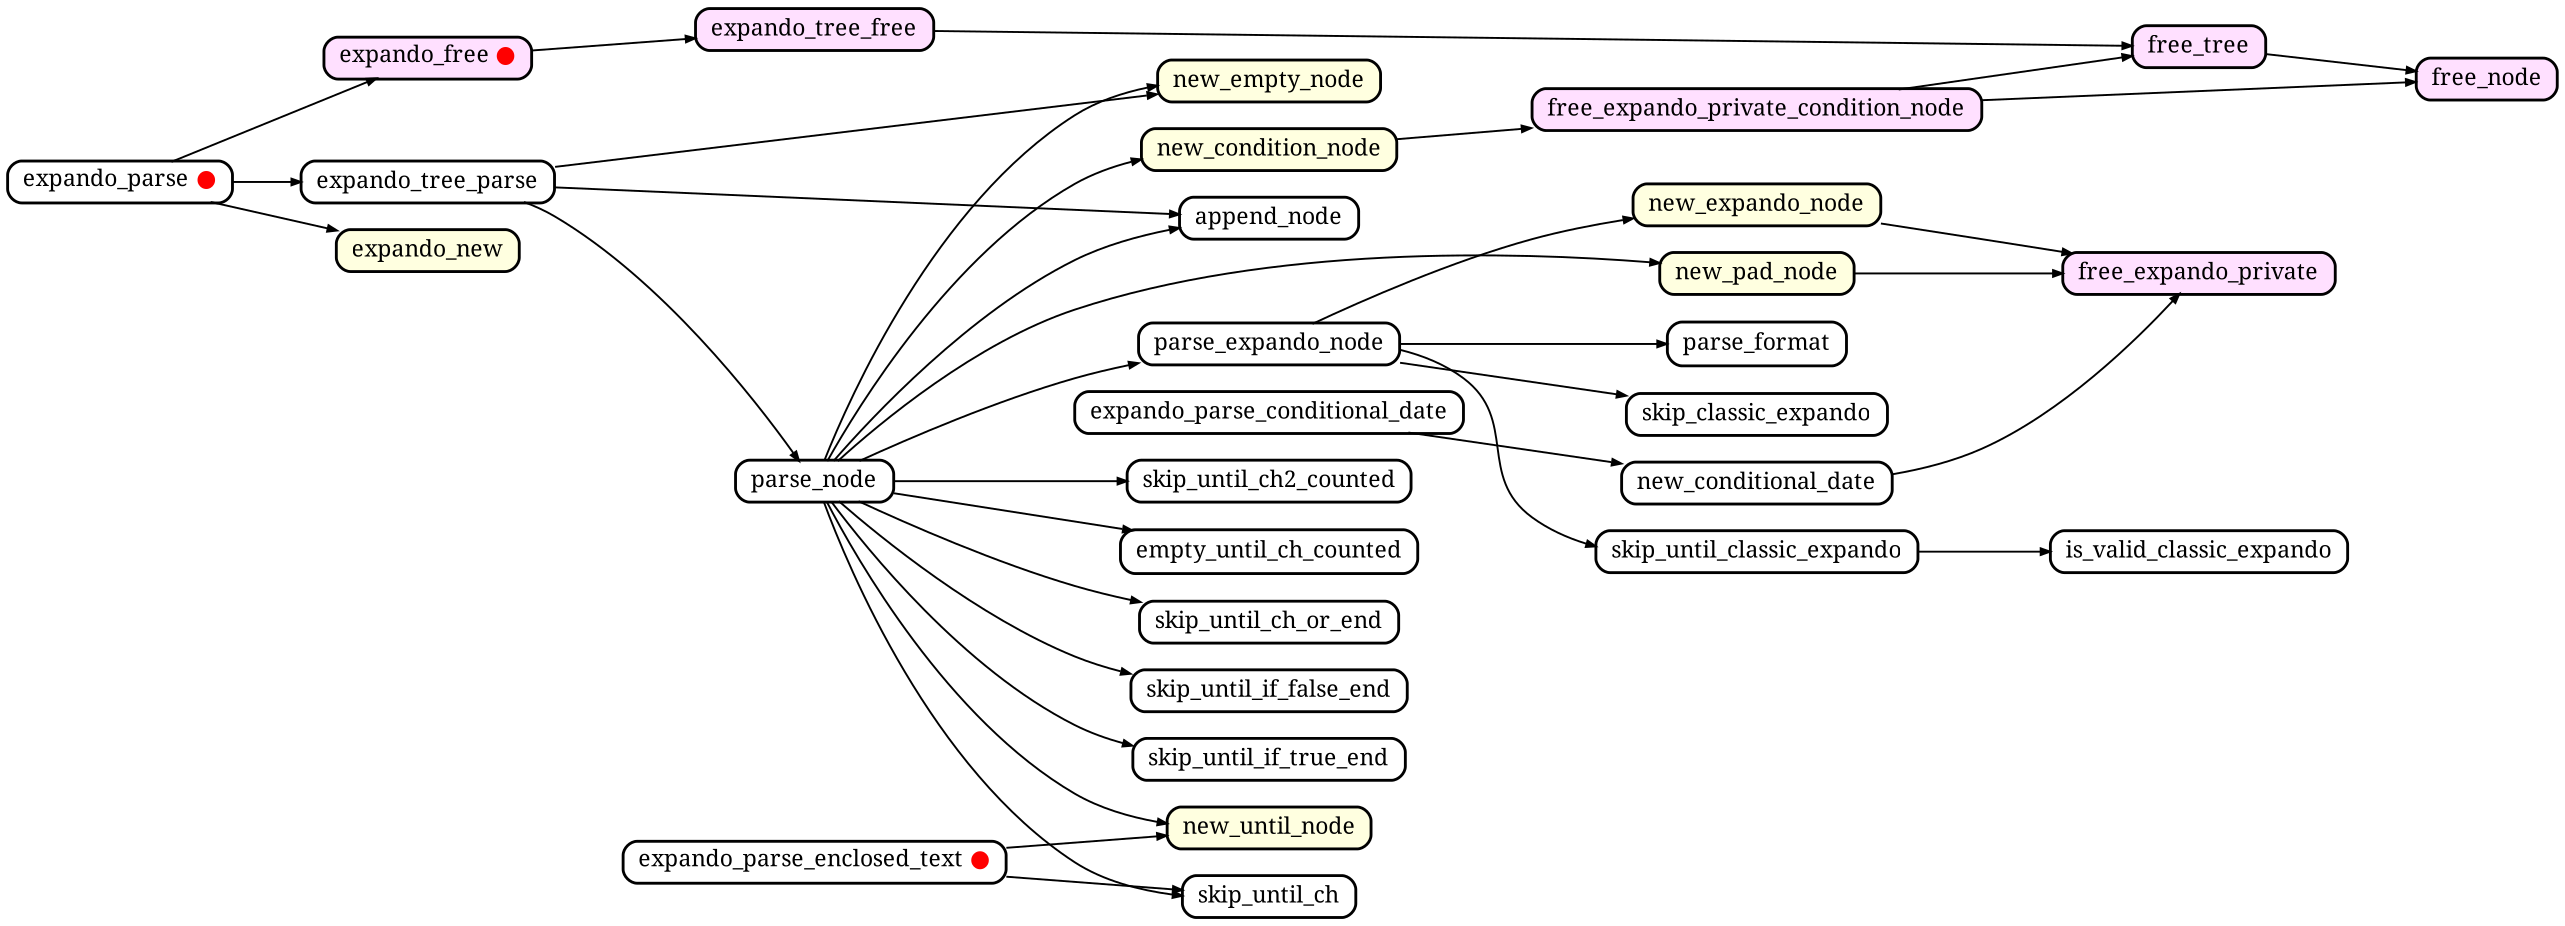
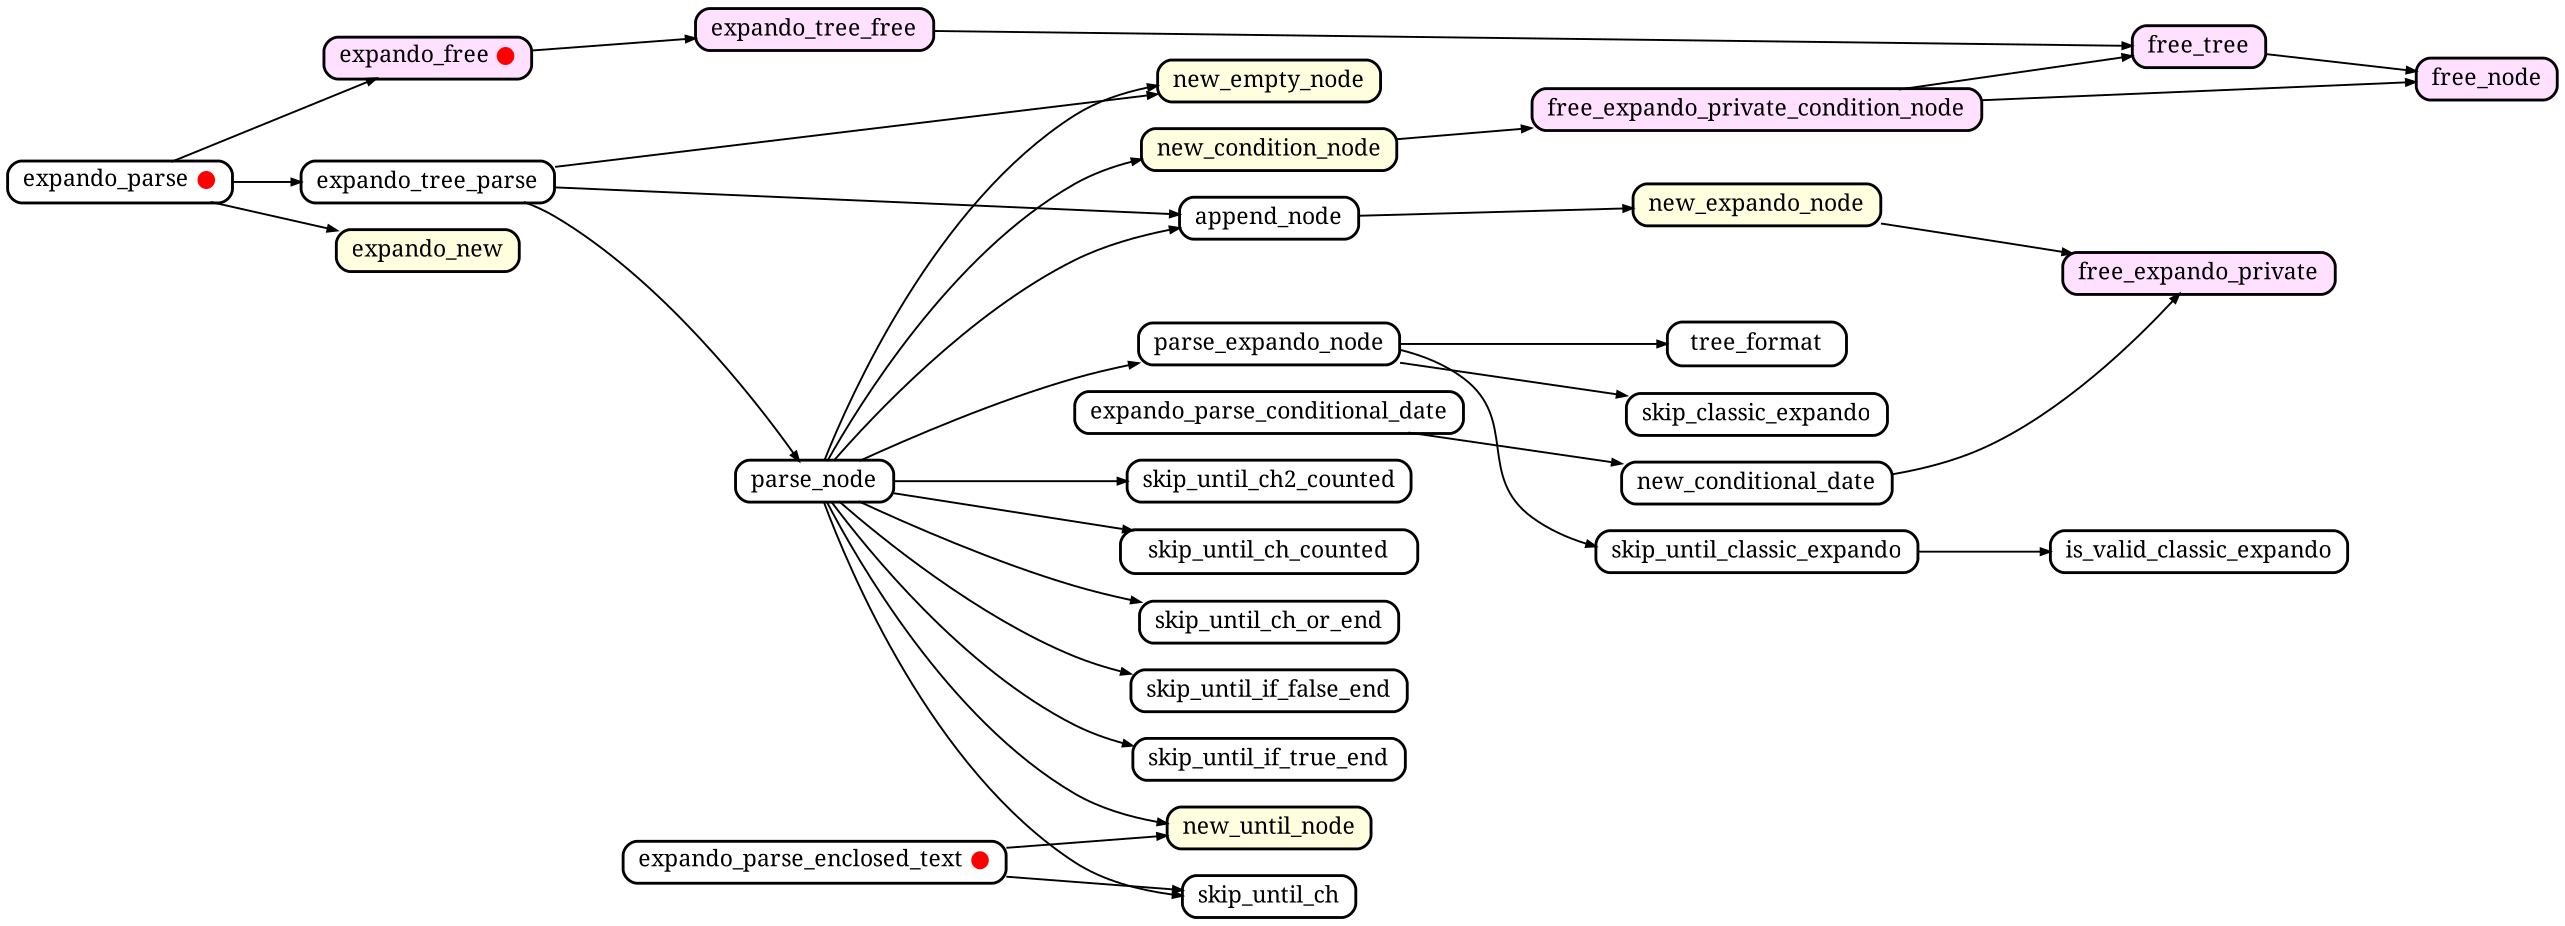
(1441, 269) -> (1491, 212)
(1757, 273) -> none
(1757, 344) -> (1757, 344)
(1269, 552) -> (1269, 552)
